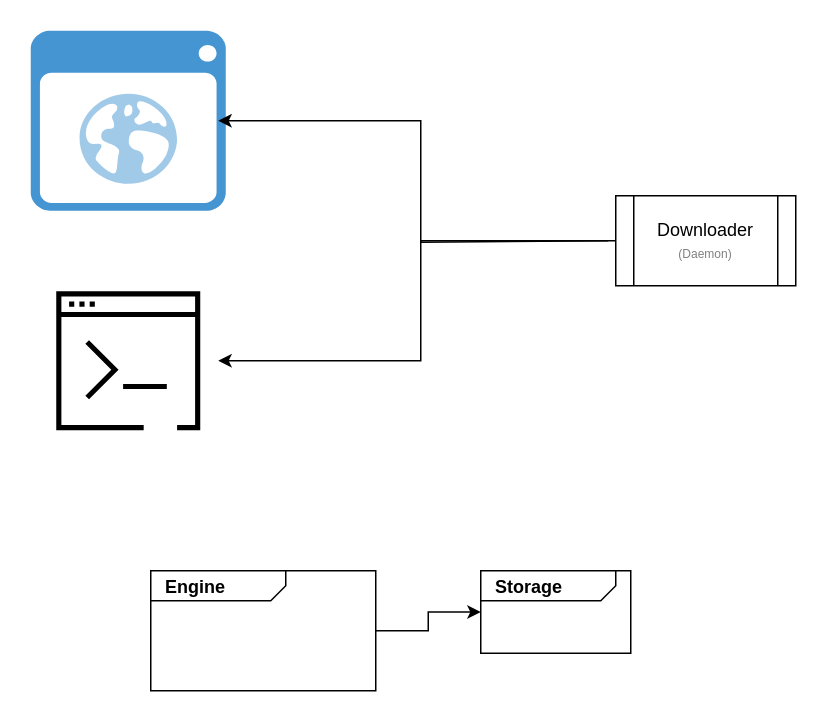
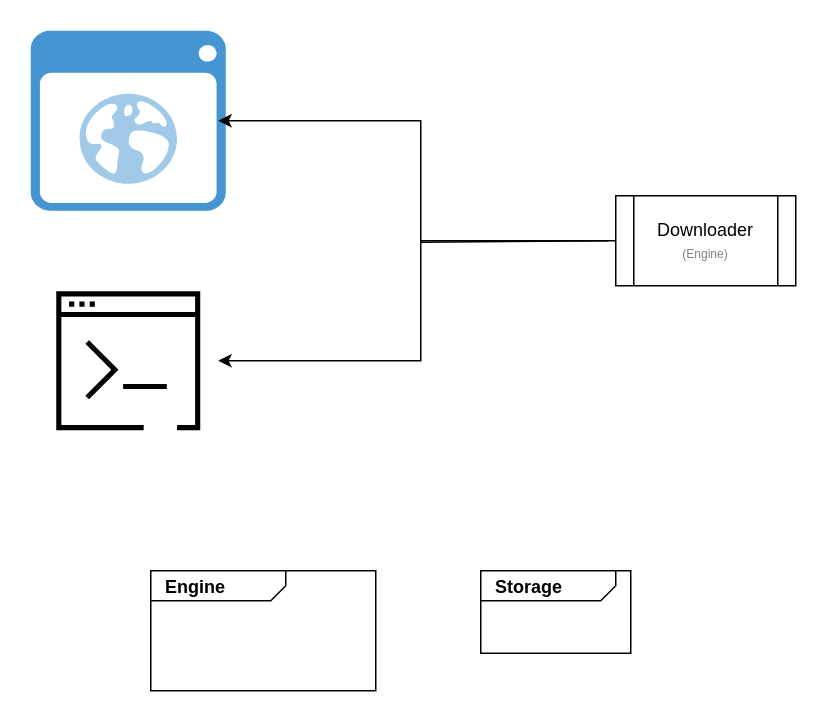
(706, 241) -> (706, 241)
(428, 627) -> none
